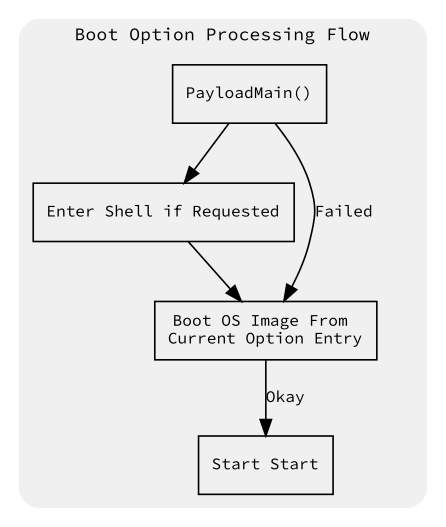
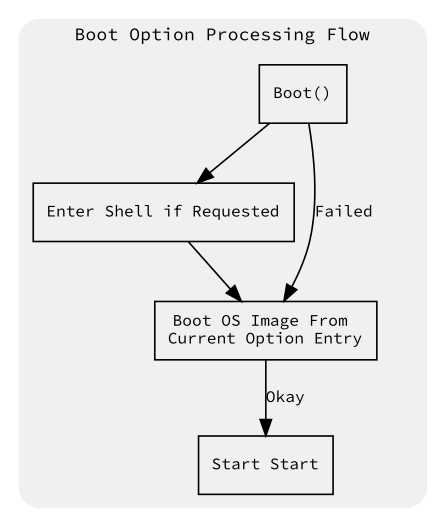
(250, 94) -> (303, 94)
